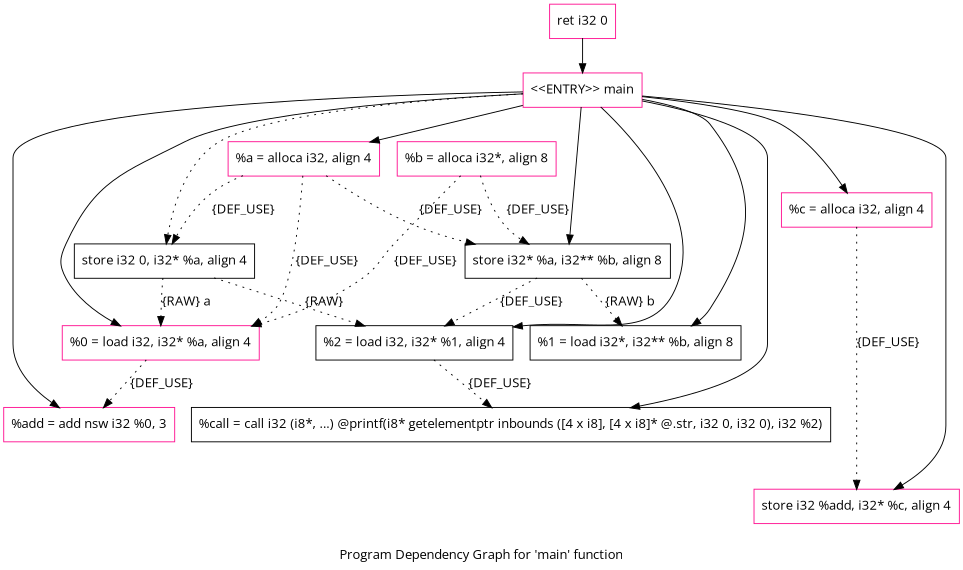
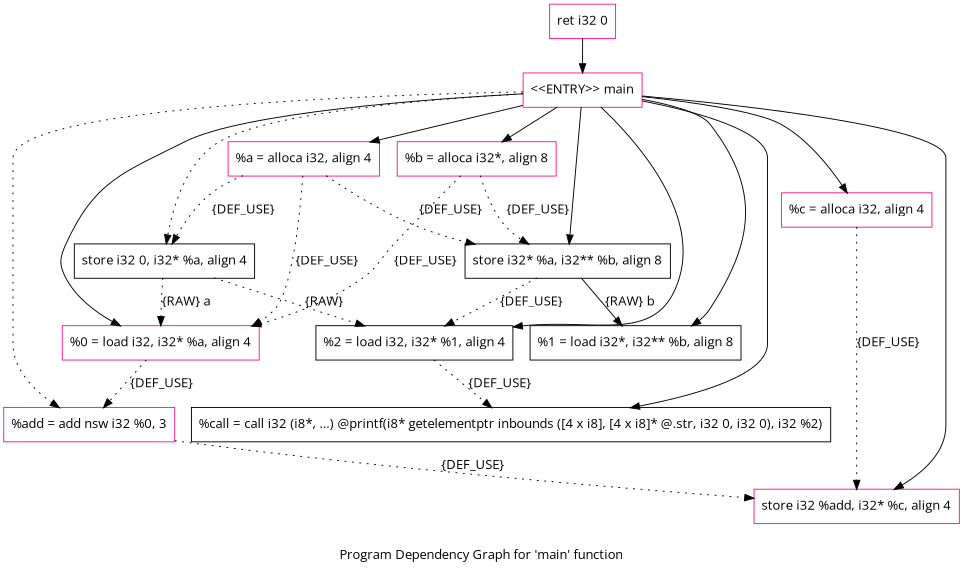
(134, 116) -> (134, 116)
none -> (534, 122)
(599, 298) -> (599, 298)
none -> (459, 473)
